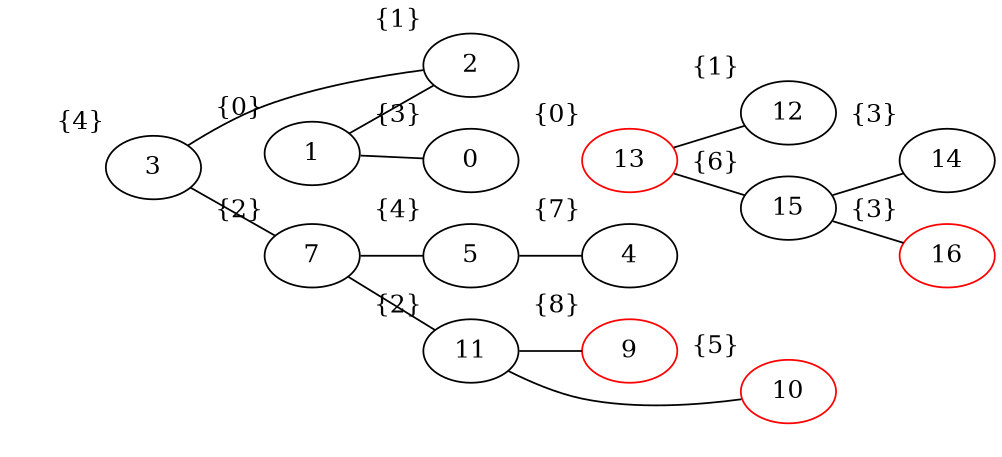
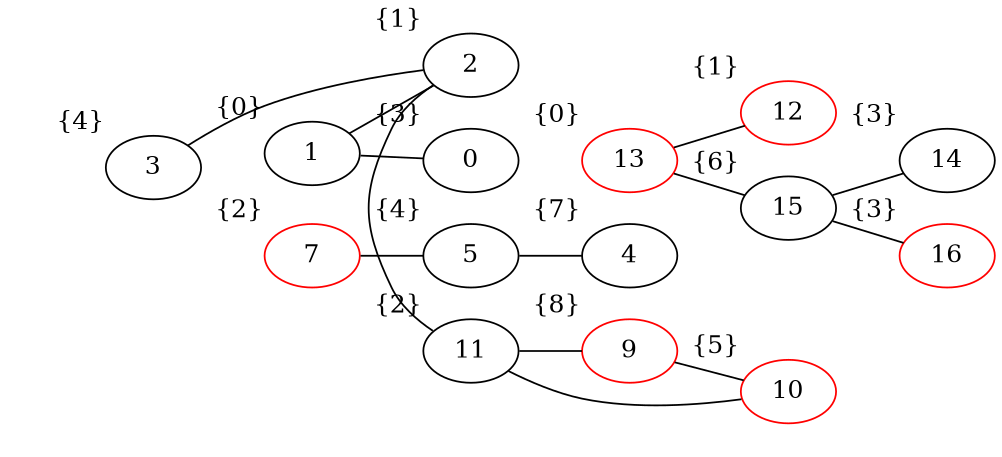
(788, 113) -> (788, 113)
(233, 212) -> none
(312, 256) -> (312, 256)
(392, 303) -> (369, 208)
none -> (709, 371)
